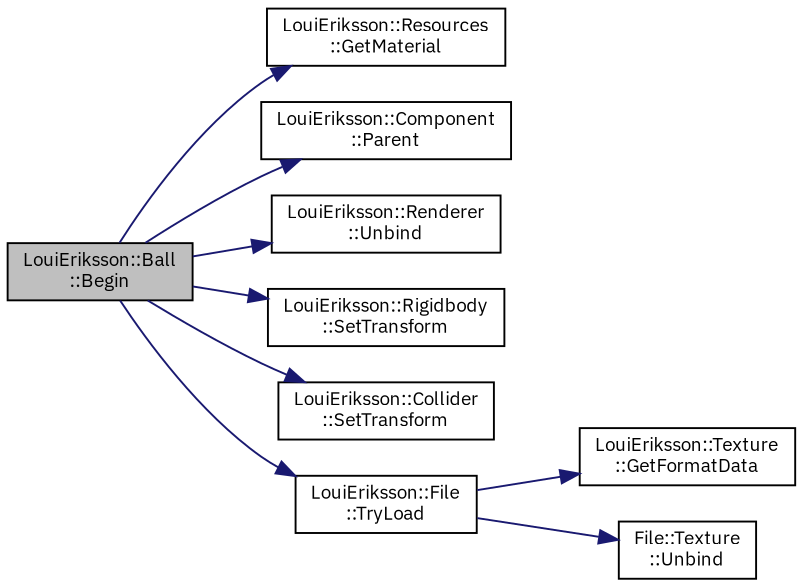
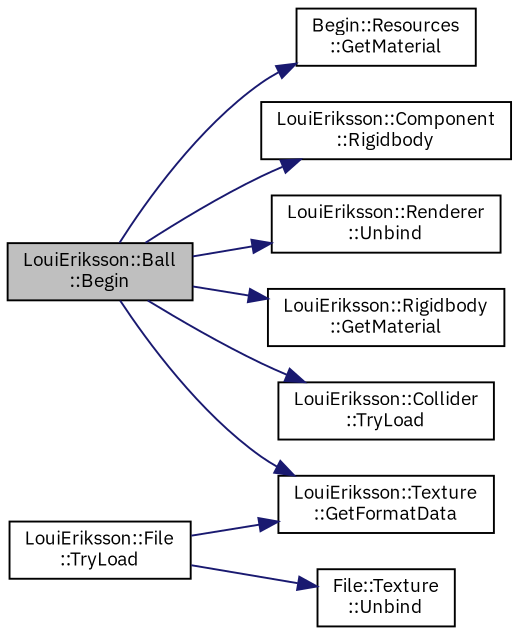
(386, 37) -> (386, 37)
(386, 131) -> (386, 131)
(386, 318) -> (386, 318)
(191, 392) -> (190, 392)
(386, 411) -> (386, 411)
